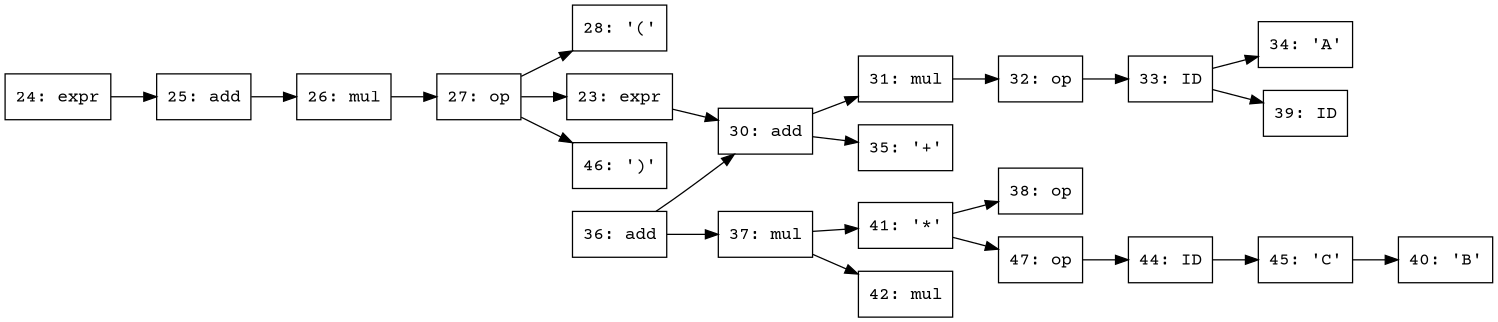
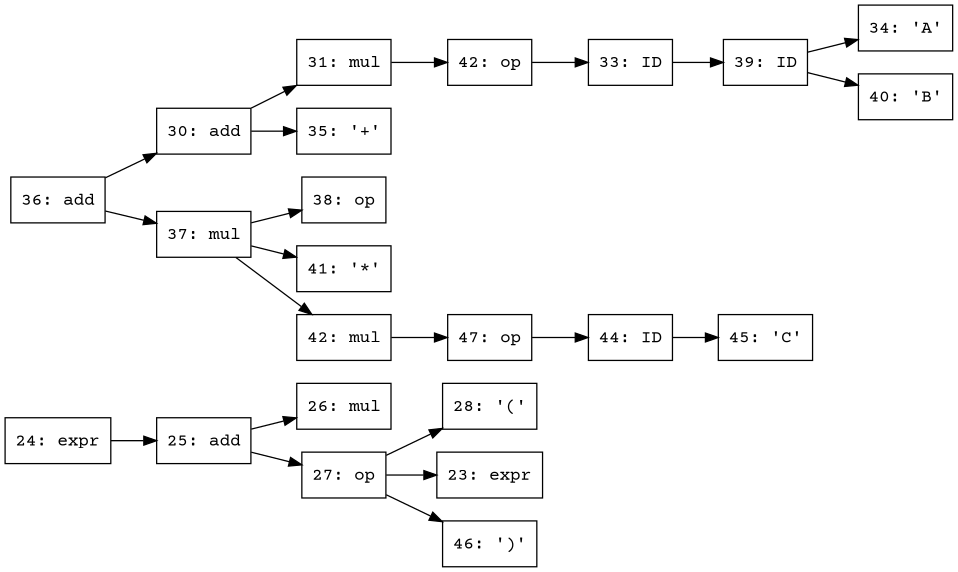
(1229, 64) -> (827, 47)
(1041, 79) -> (490, 62)
(407, 97) -> (270, 457)
(689, 113) -> none
(969, 209) -> (270, 218)
(969, 242) -> (413, 338)
(1369, 260) -> (827, 77)
